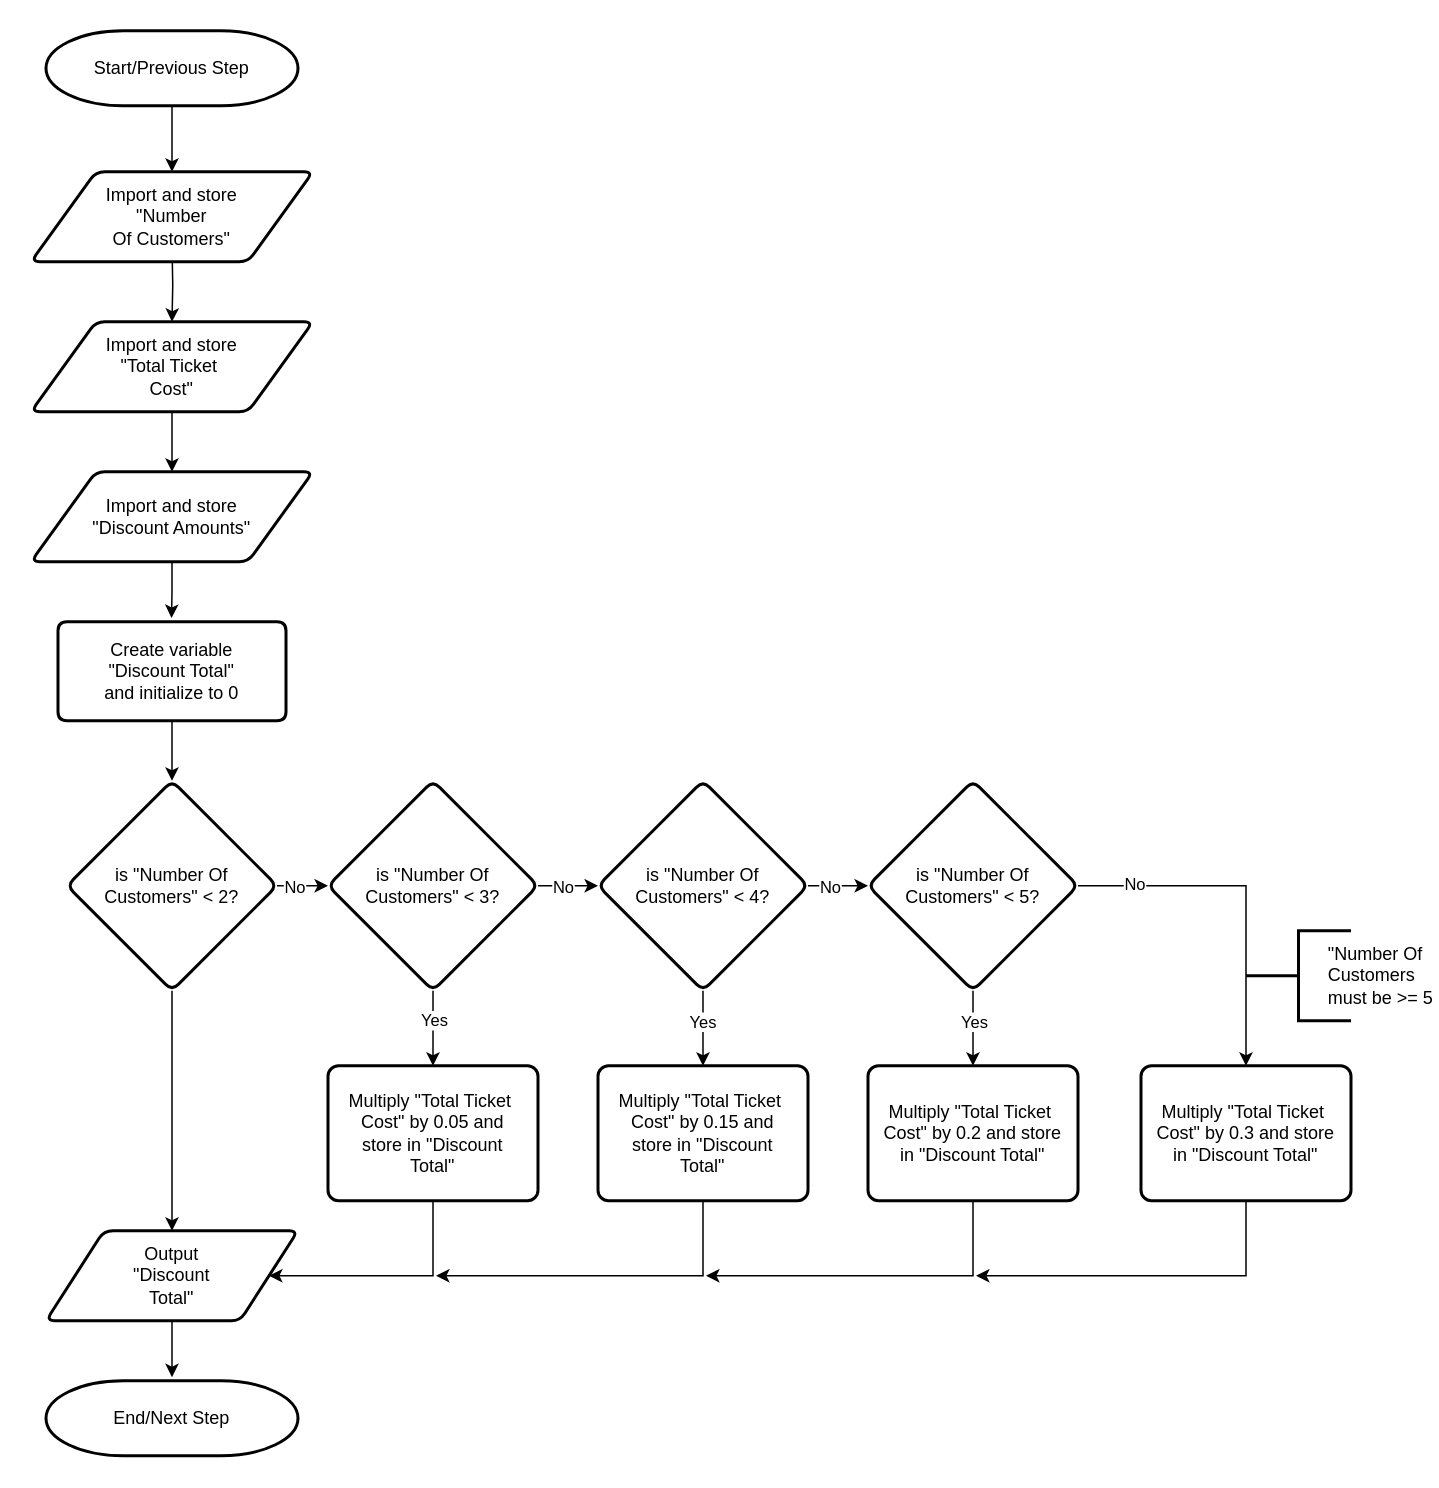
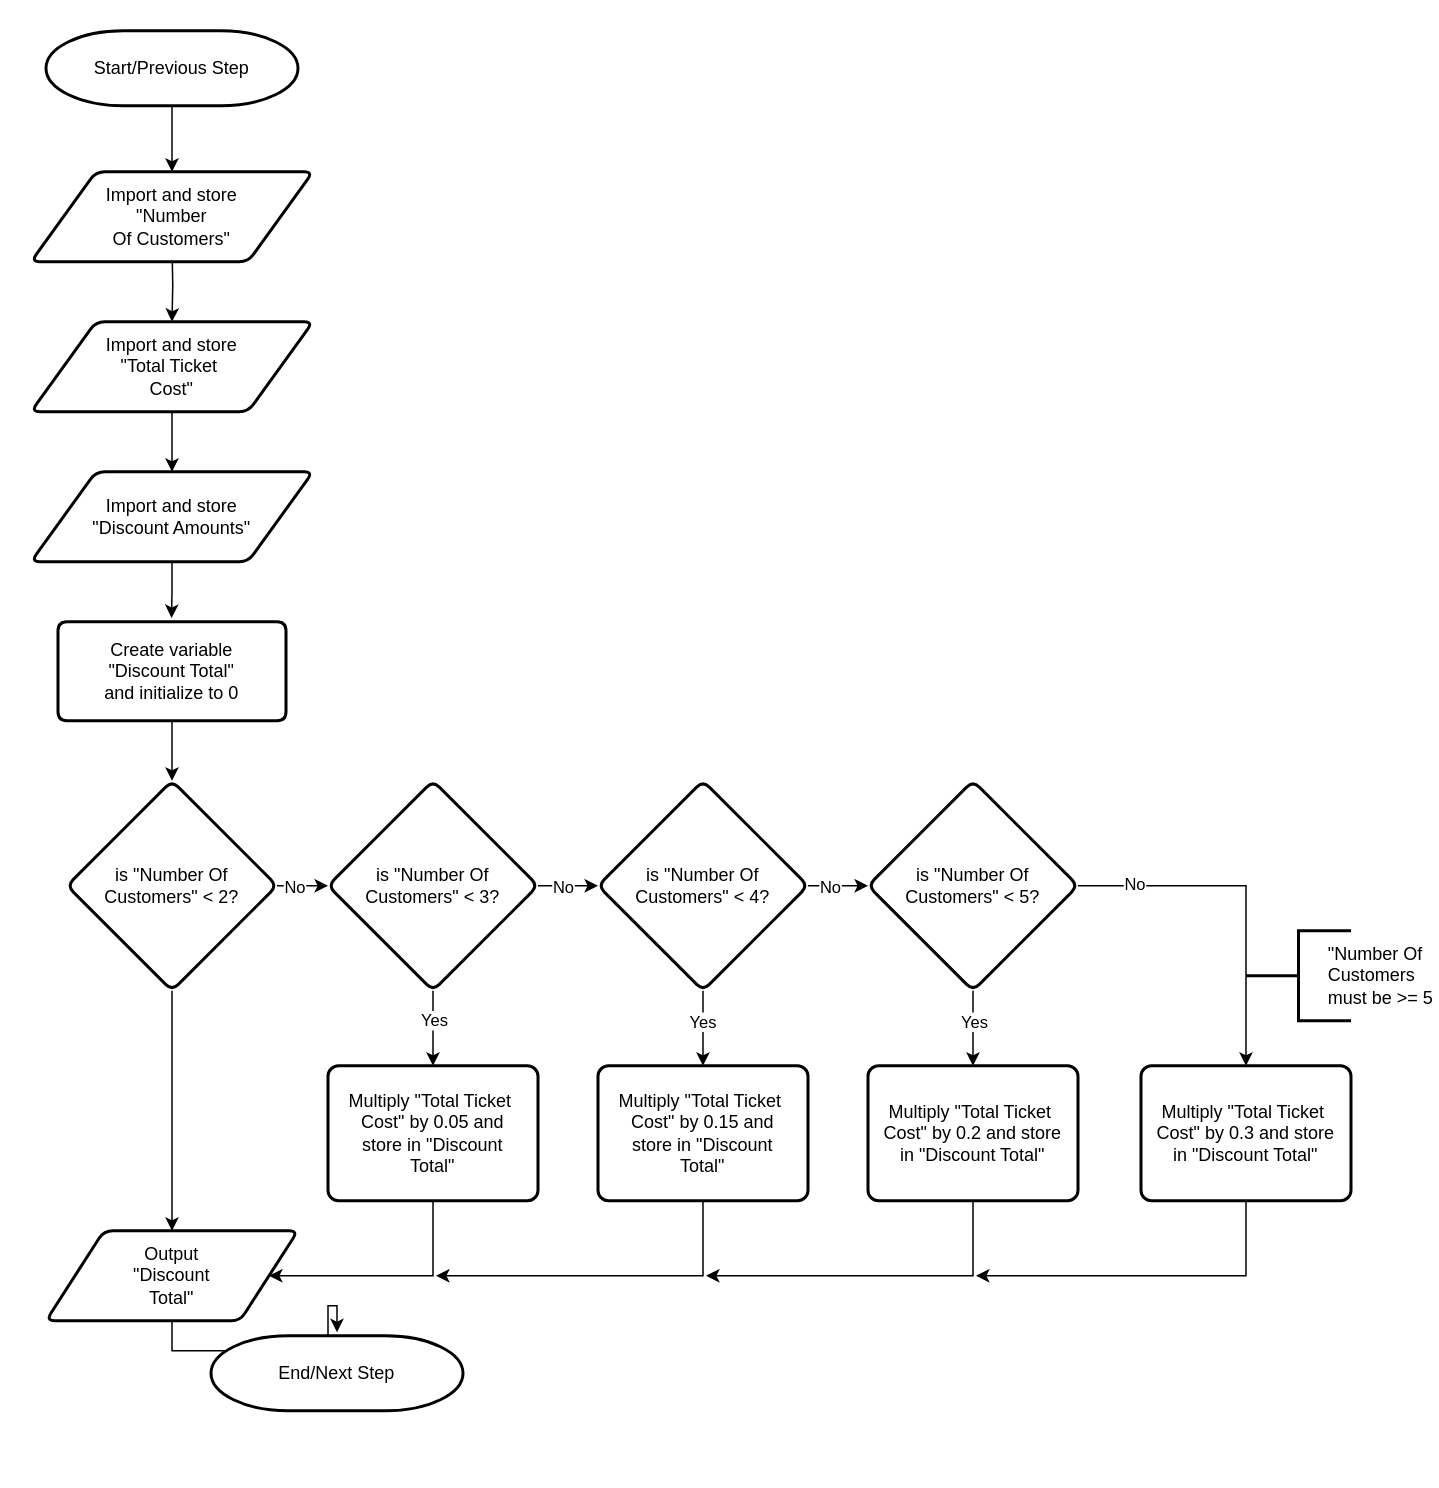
(172, 1418) -> (337, 1373)
